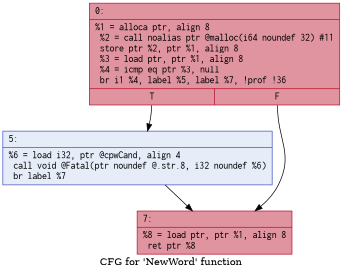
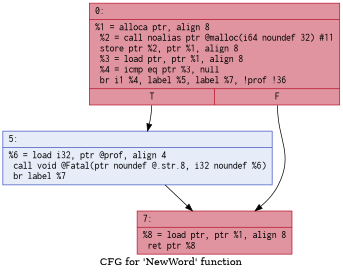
(95, 155) -> (87, 155)
